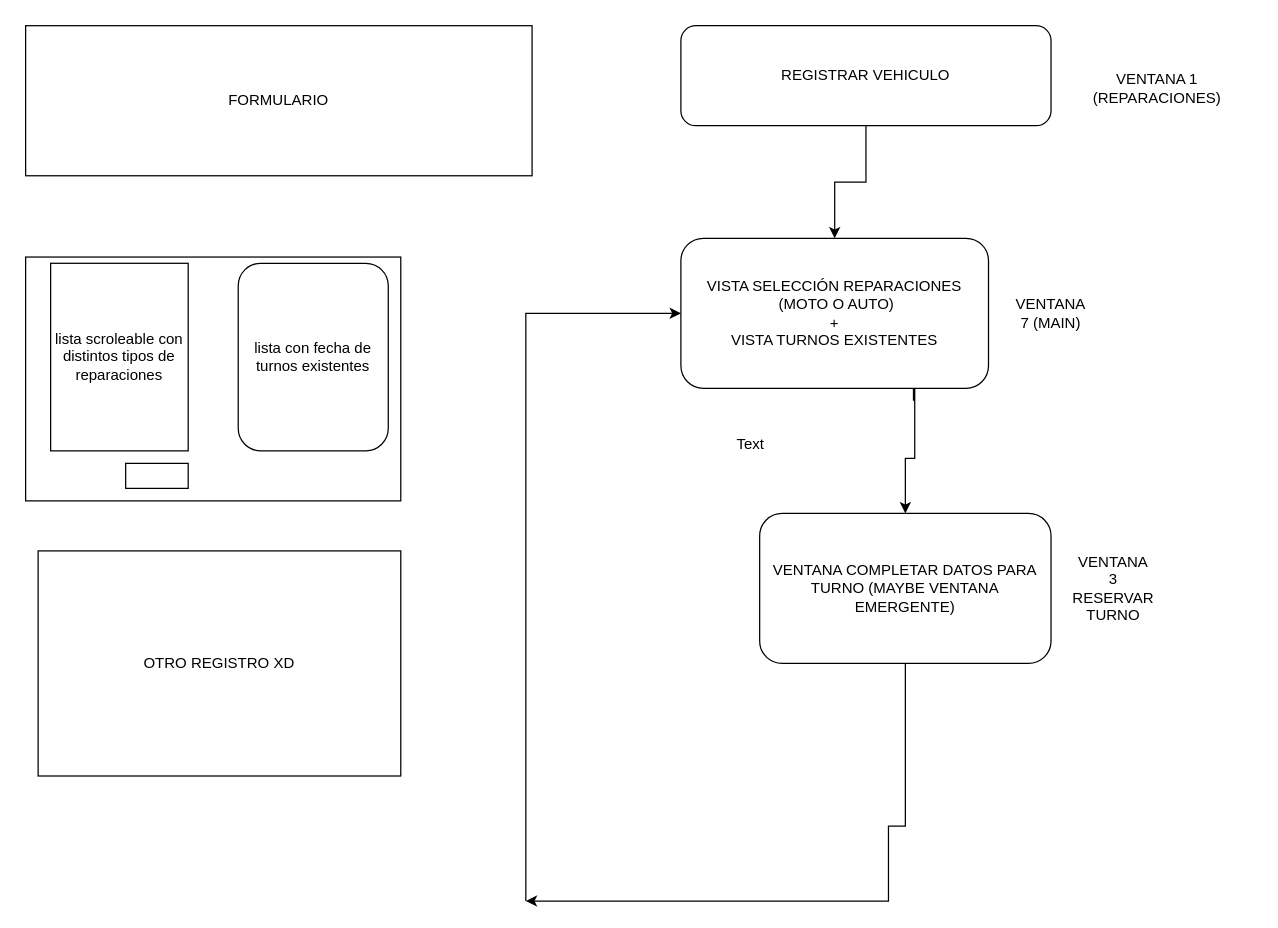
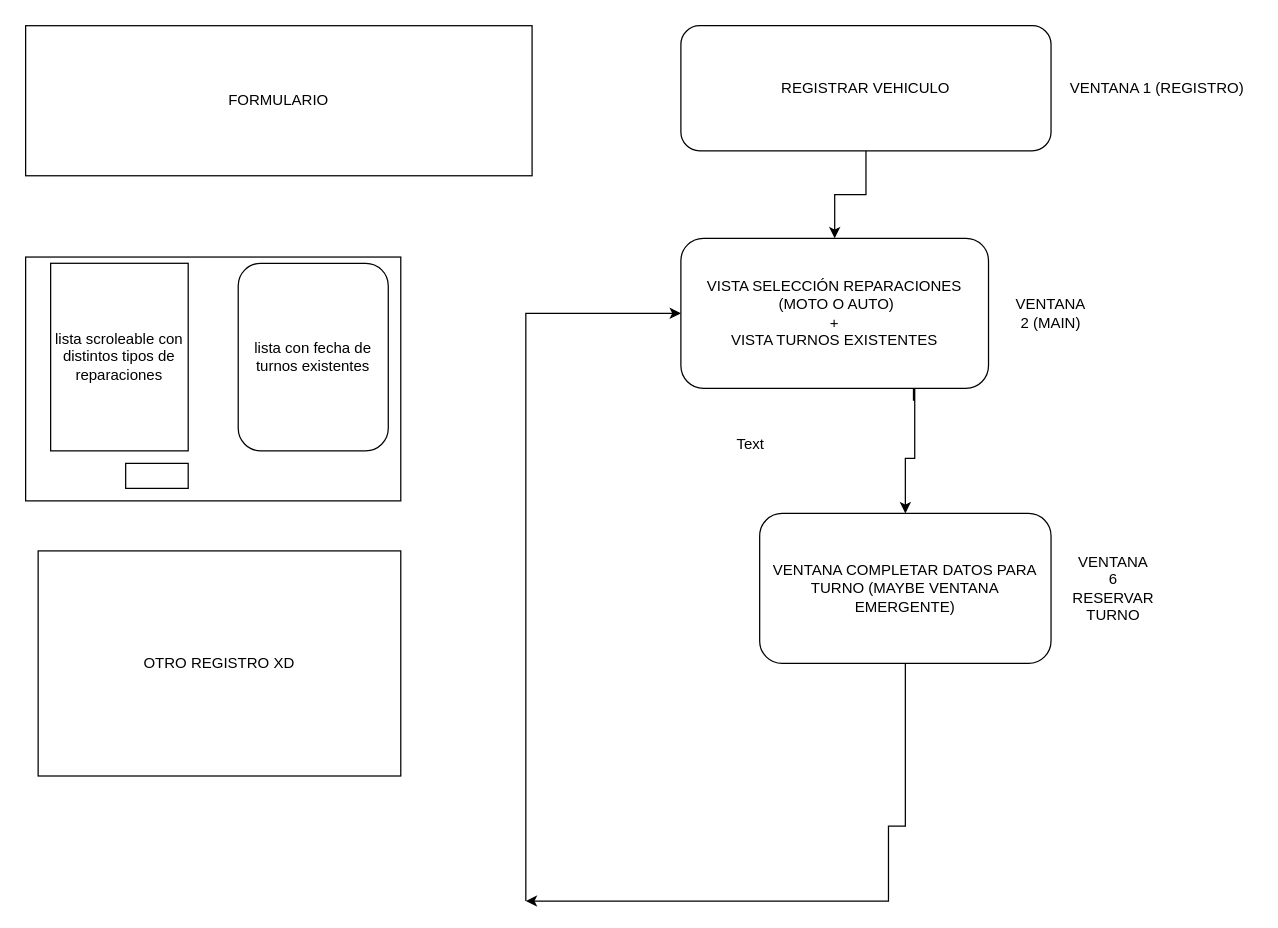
(866, 76) -> (866, 88)
(1157, 88) -> (1157, 88)
(1051, 313) -> (1051, 313)
(1113, 588) -> (1113, 588)
